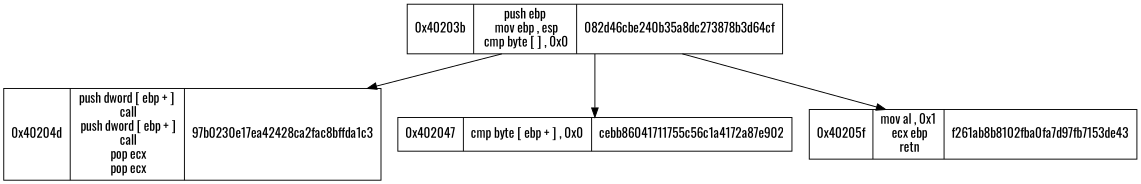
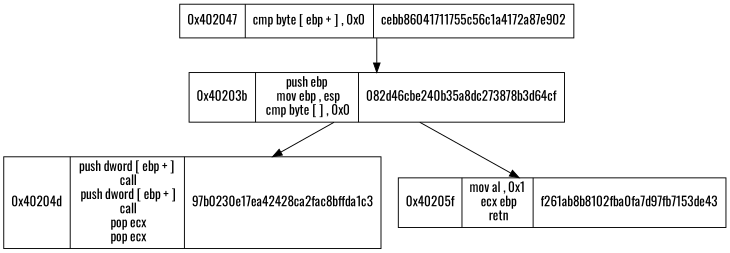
(595, 81) -> (377, 51)
